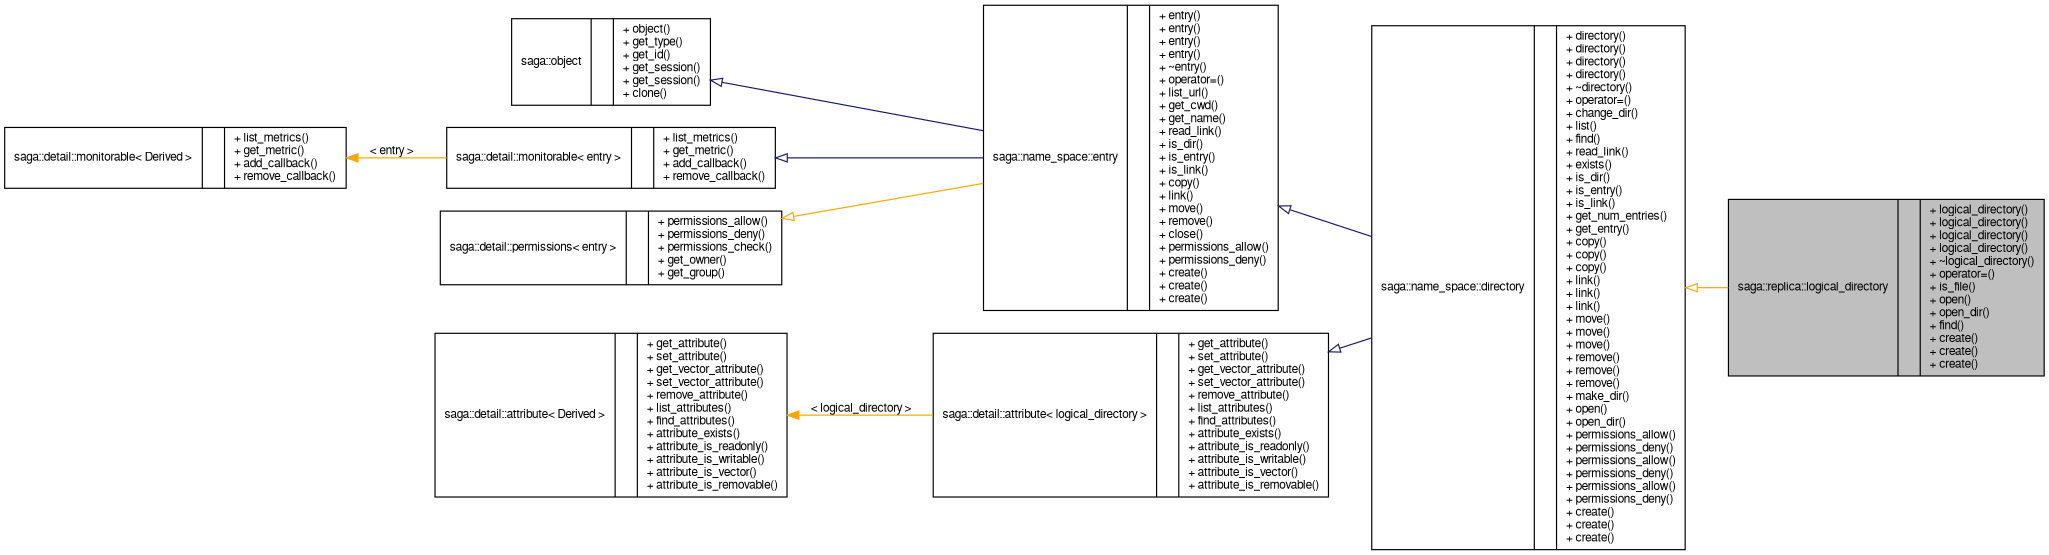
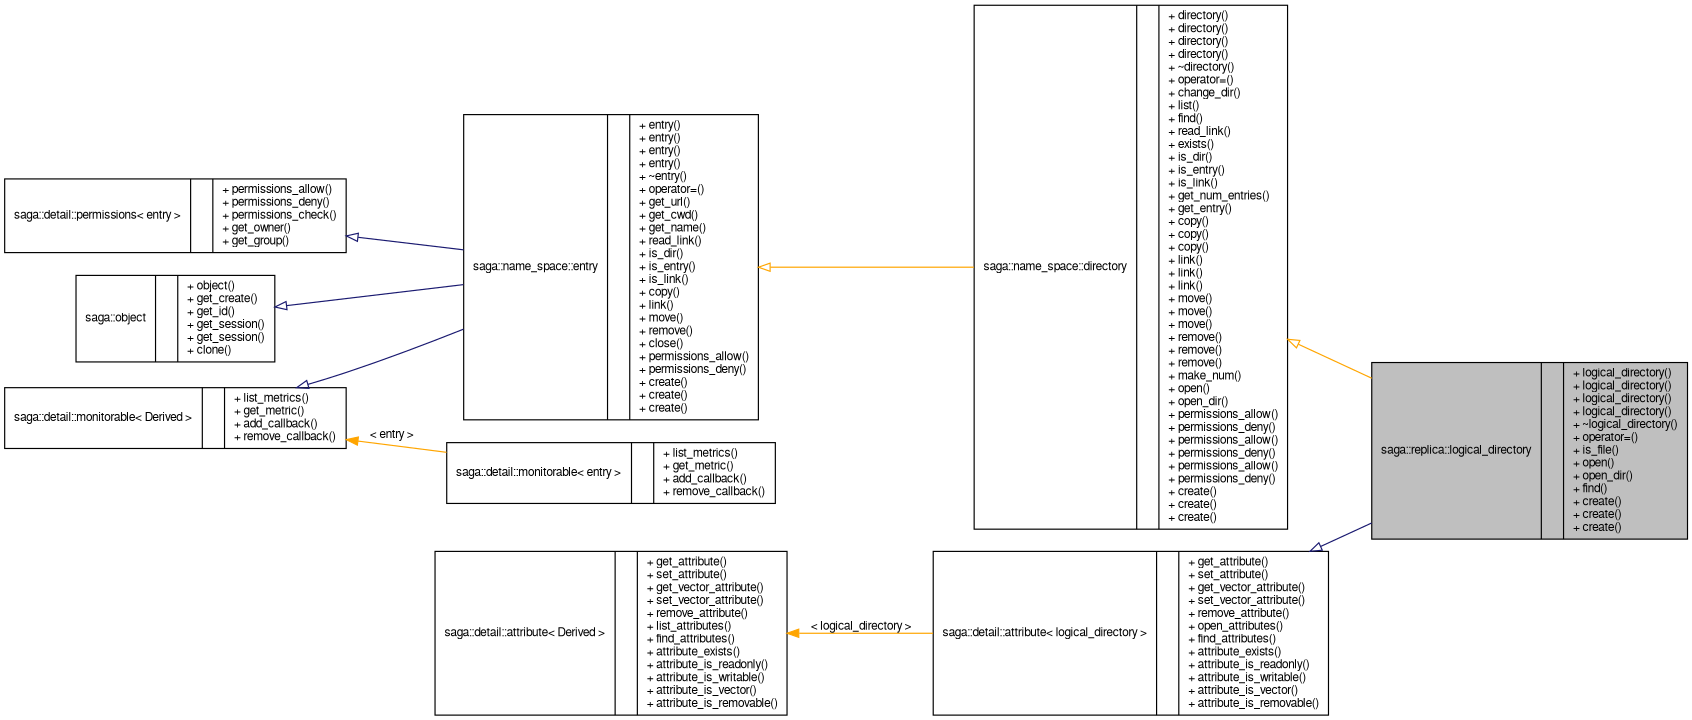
(653, 42) -> (223, 299)
(1184, 93) -> (665, 202)
(885, 158) -> (386, 358)
(889, 200) -> (411, 244)
(1331, 223) -> (872, 267)
(1356, 343) -> (1346, 535)
(1598, 396) -> (1205, 376)
(1231, 408) -> (1236, 626)
